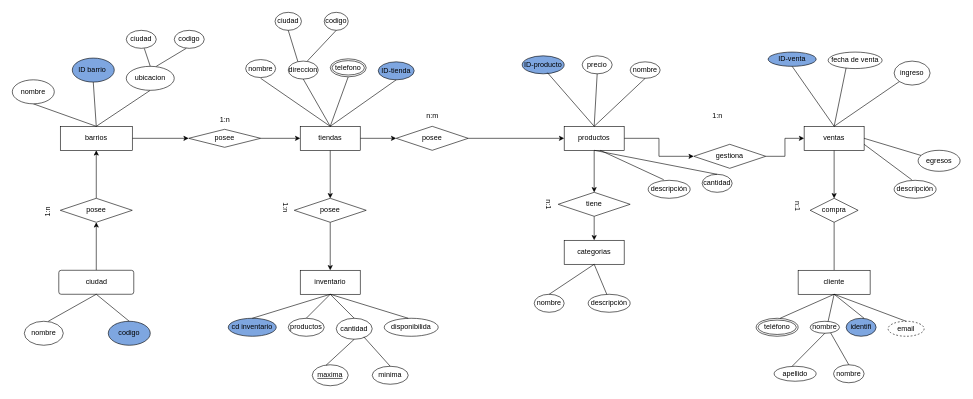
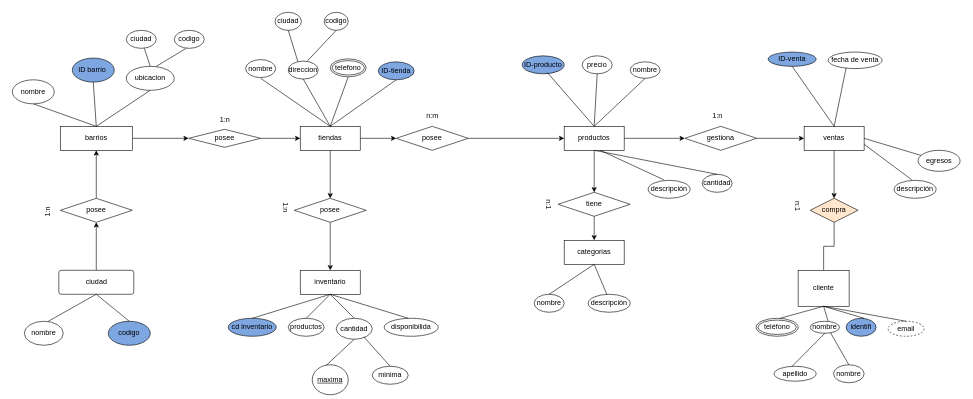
(912, 73) -> none
(867, 104) -> none
(730, 156) -> (721, 138)
(834, 210) -> (834, 210)
(834, 282) -> (824, 288)
(330, 375) -> (330, 380)
